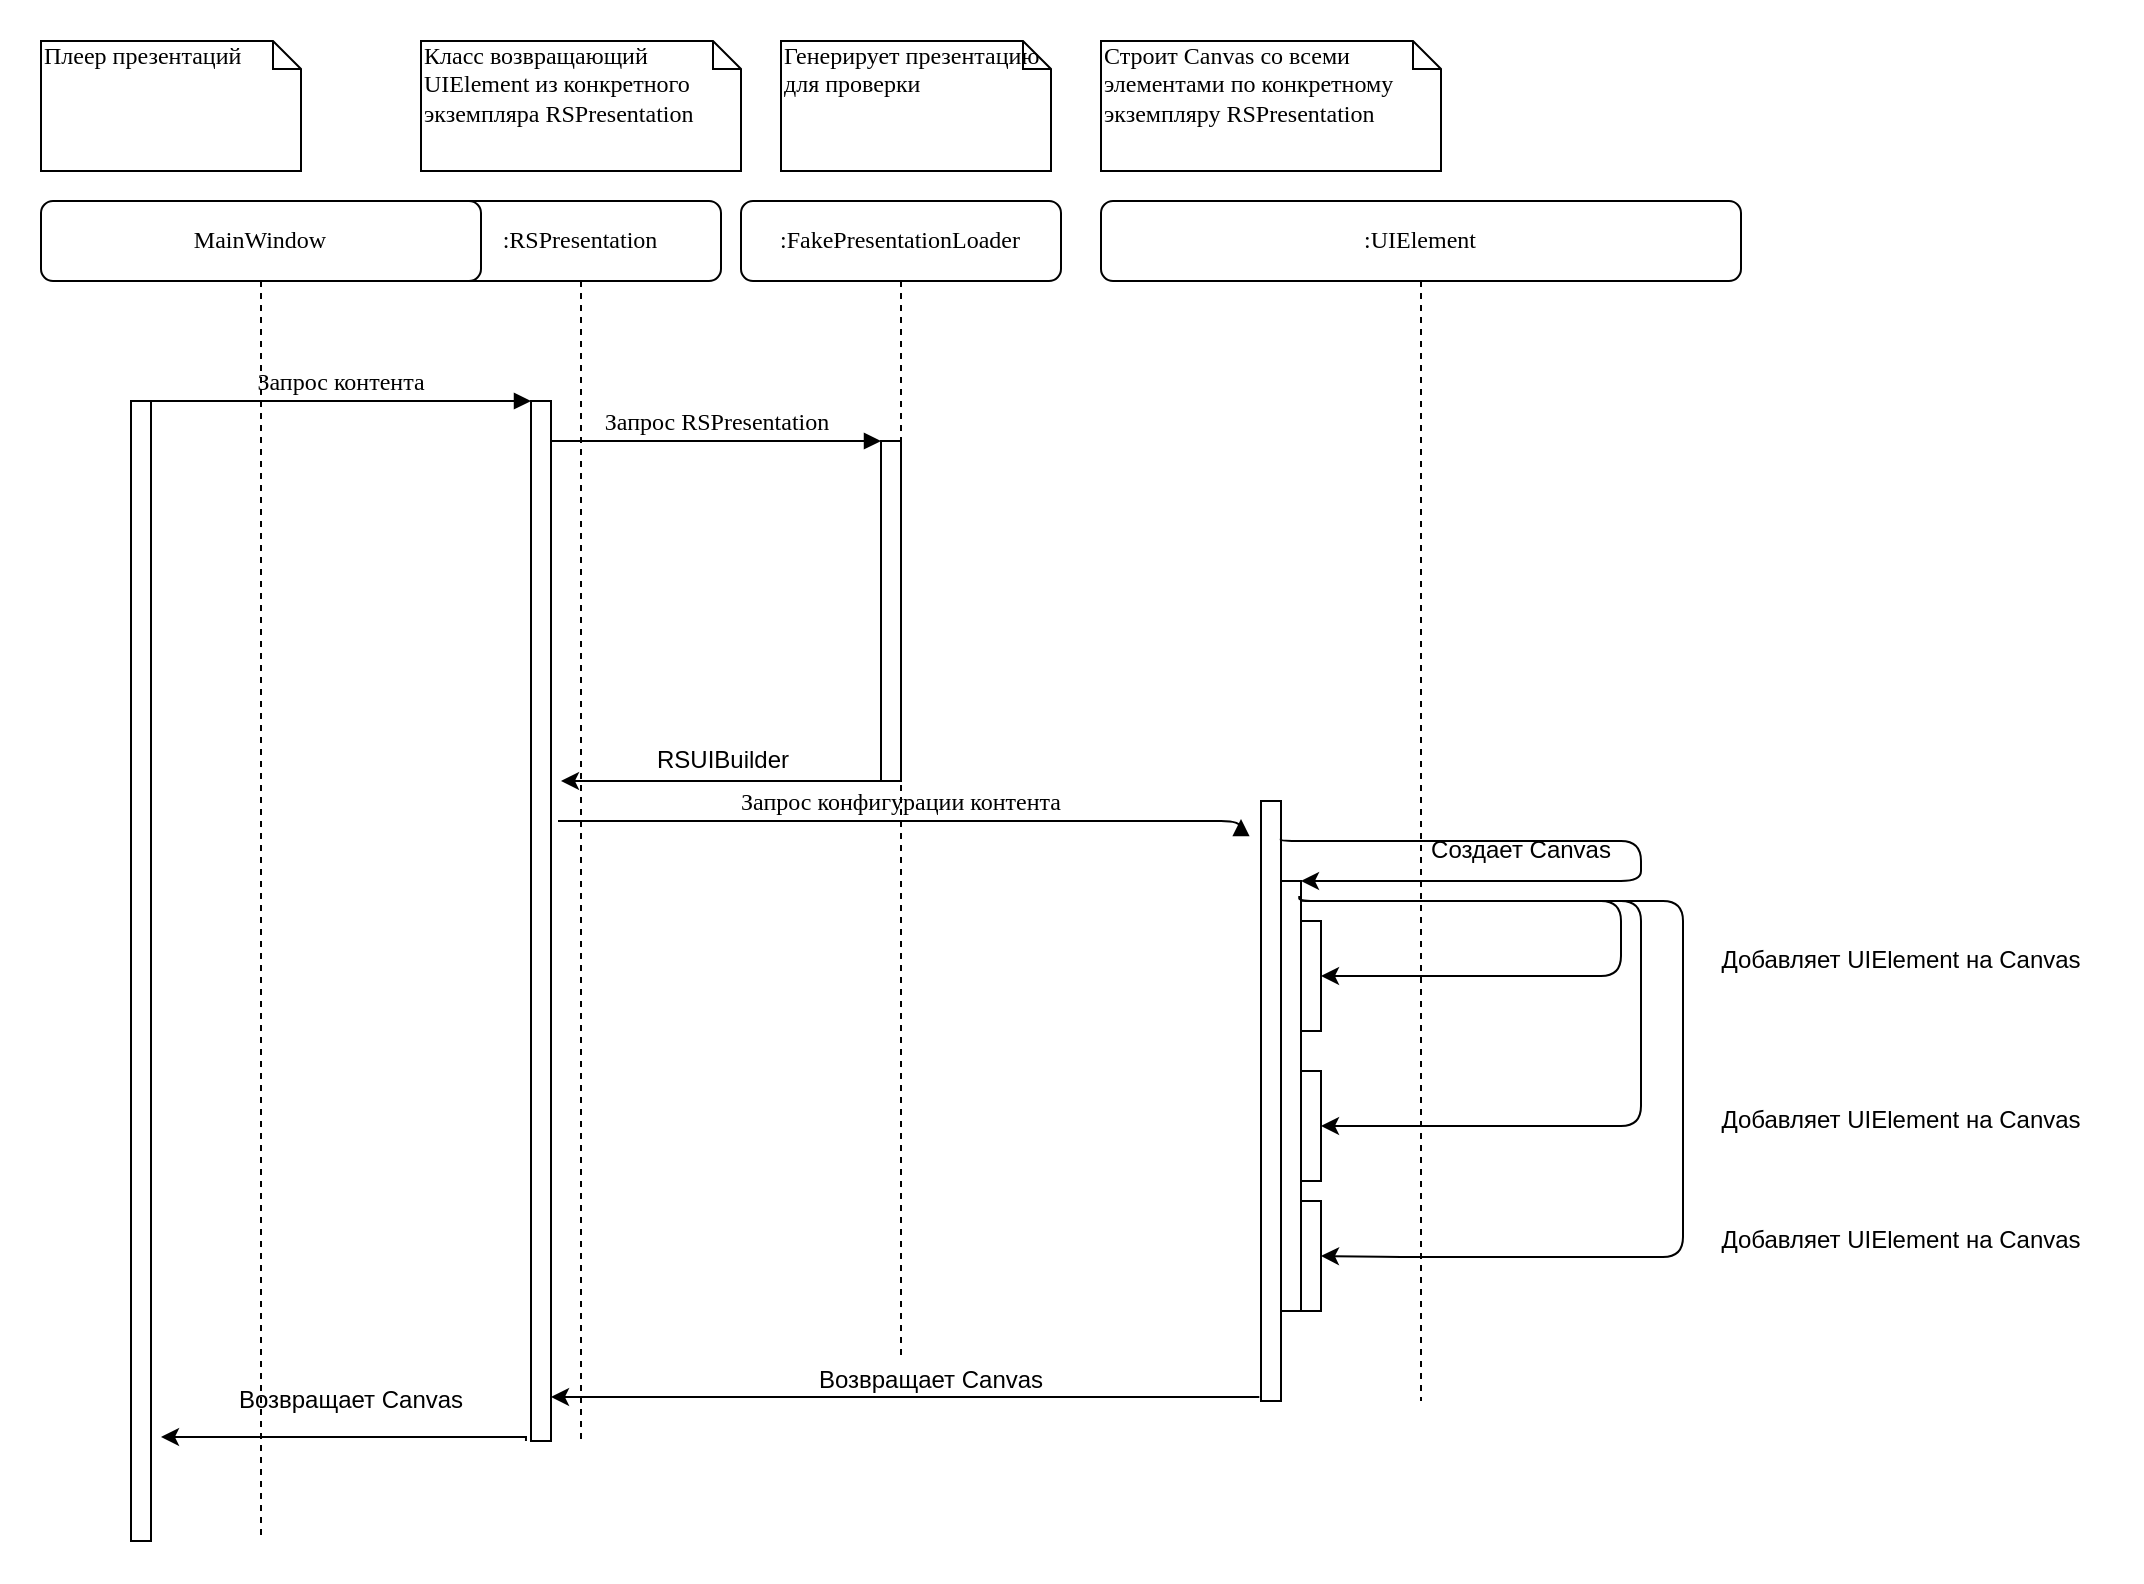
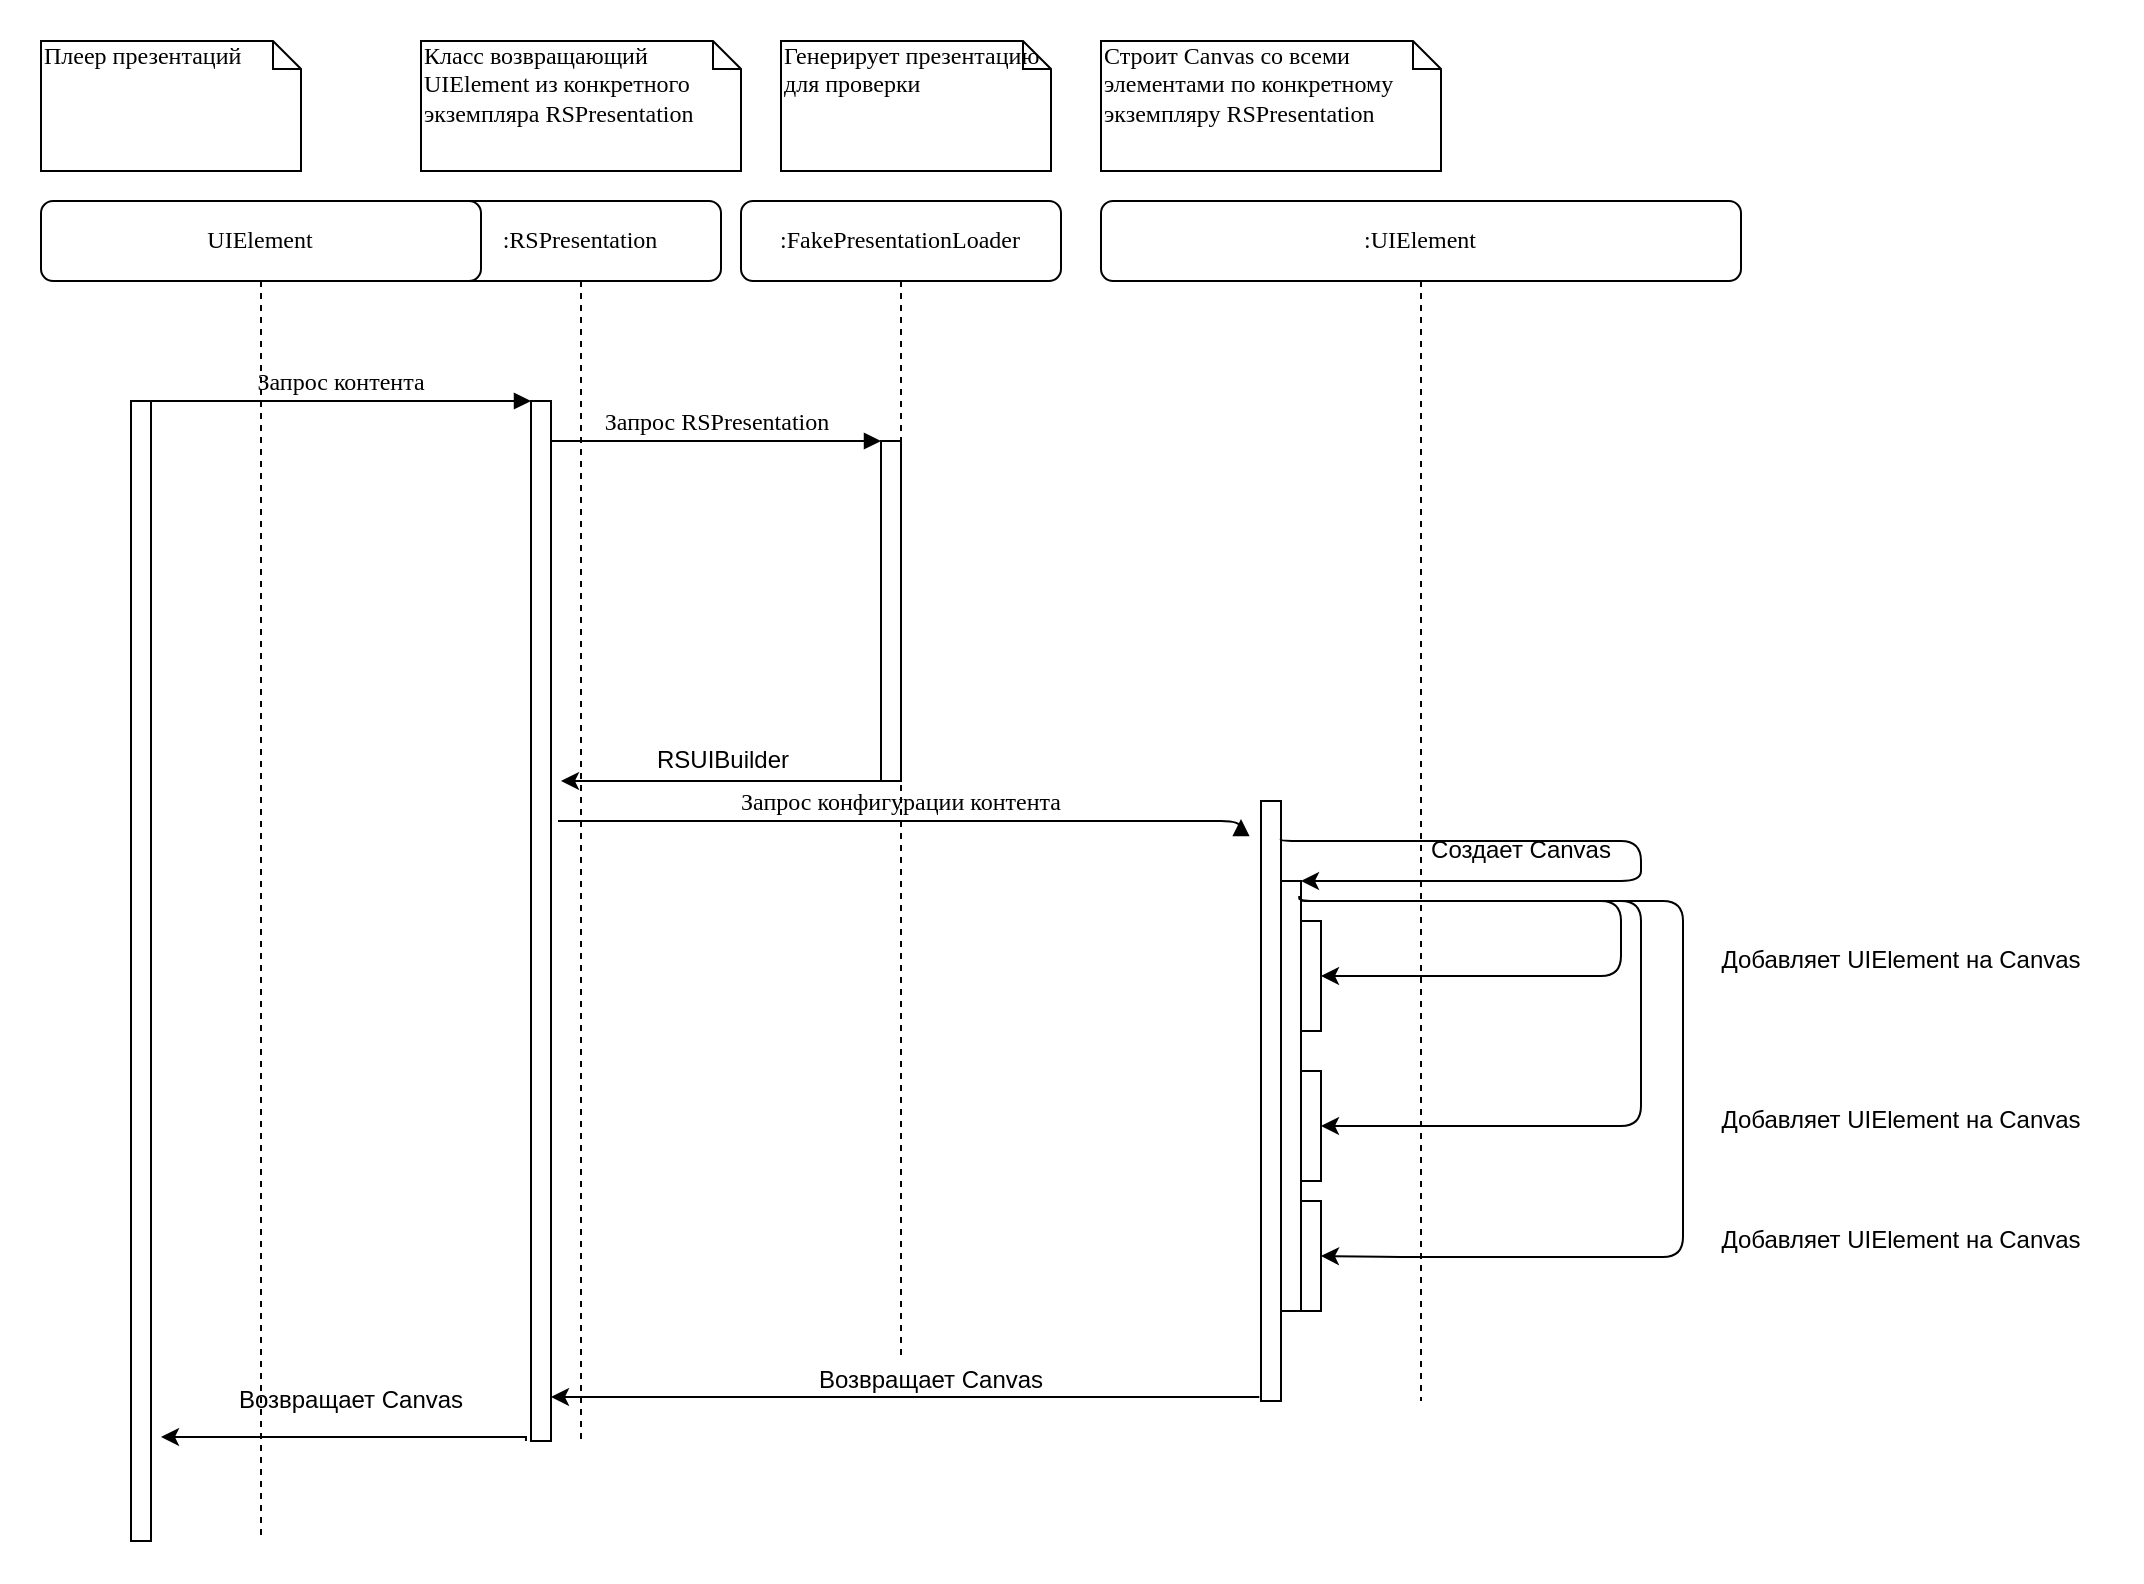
(261, 241) -> (261, 241)
